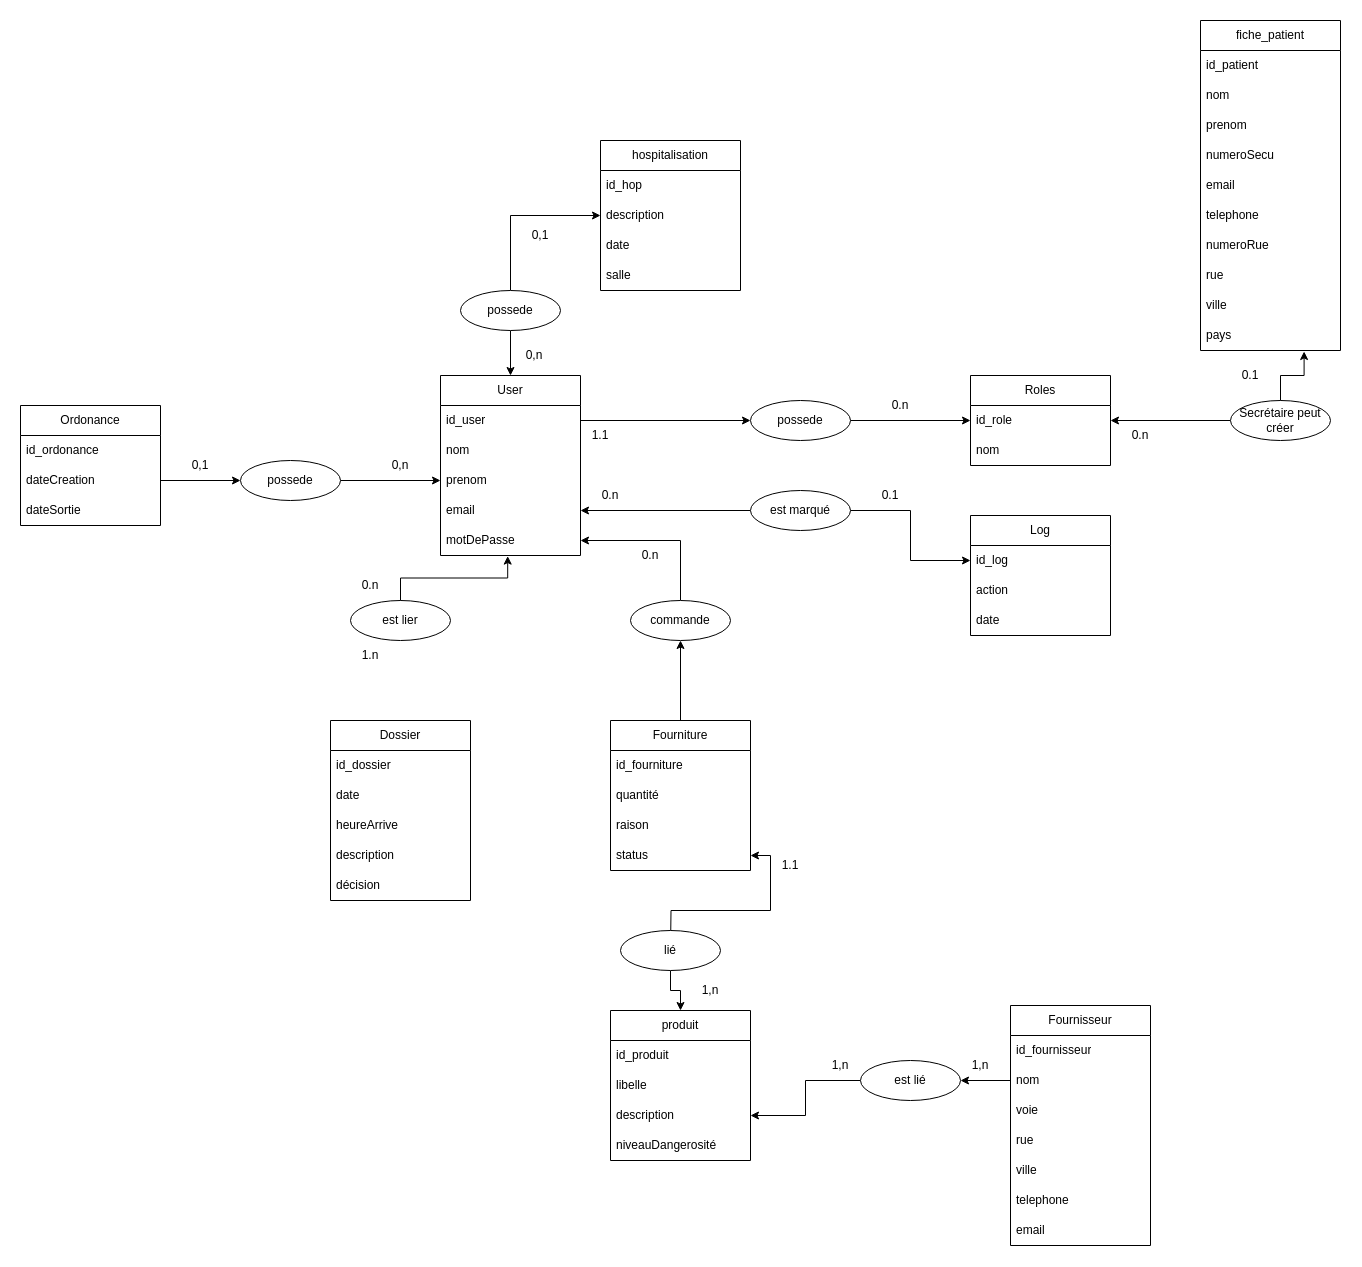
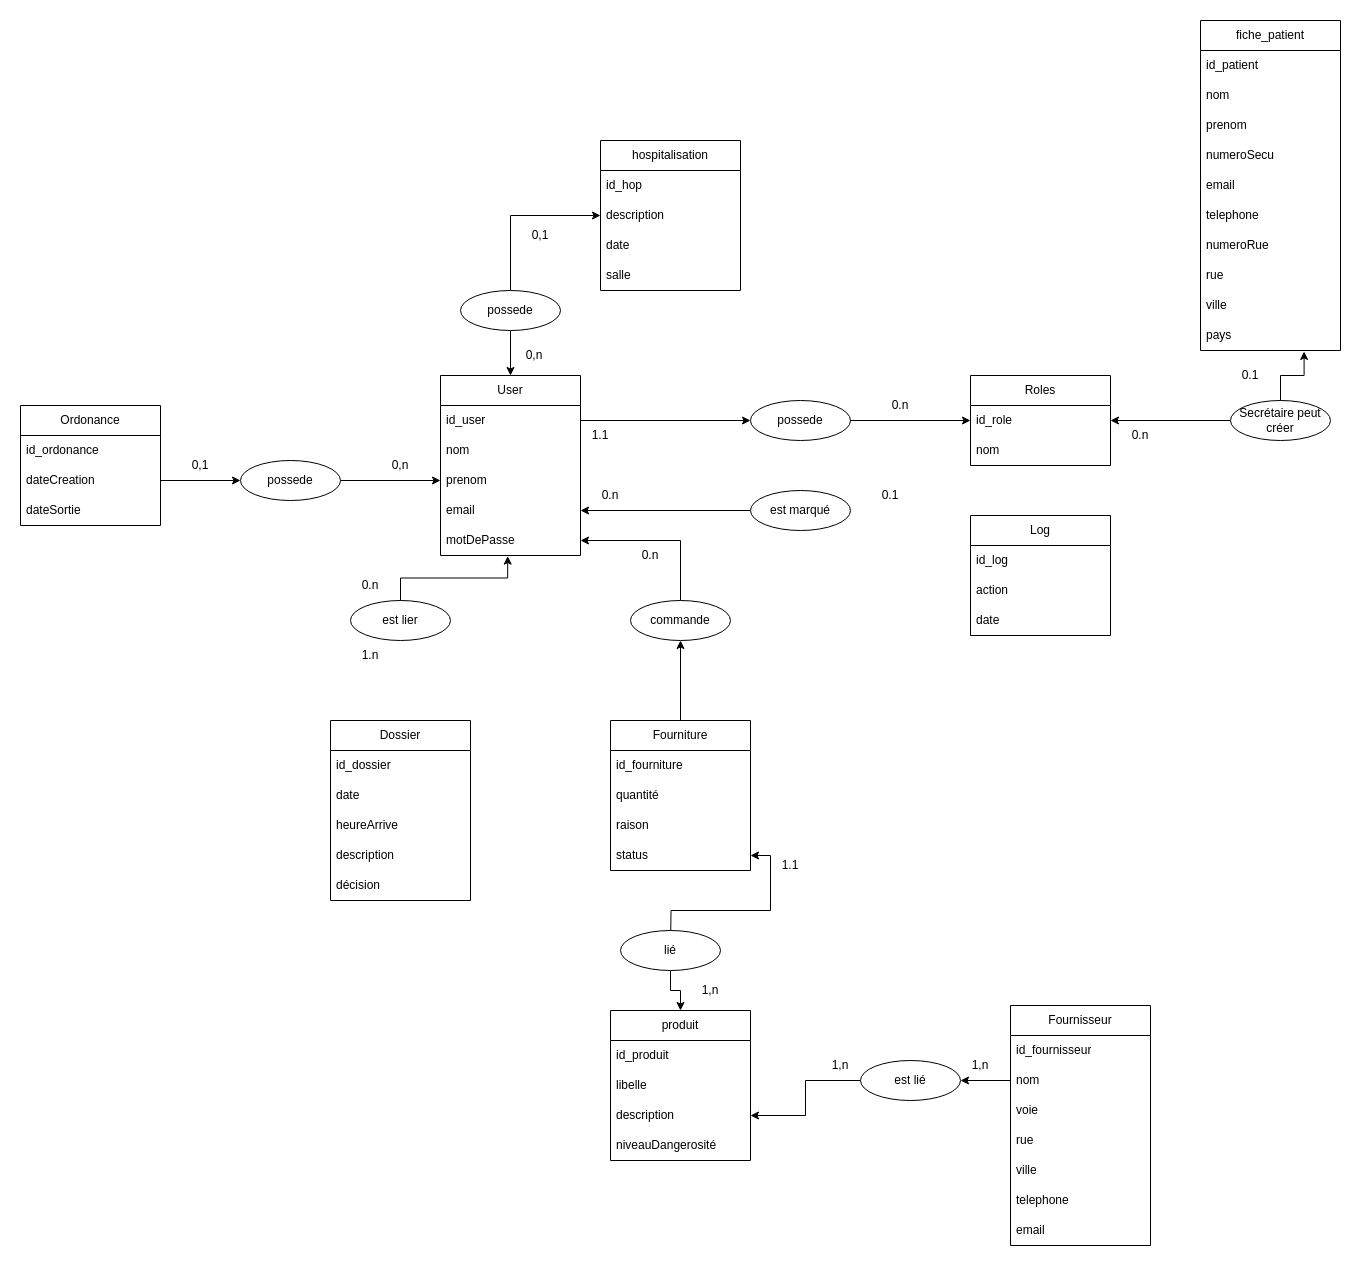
(911, 532) -> none
